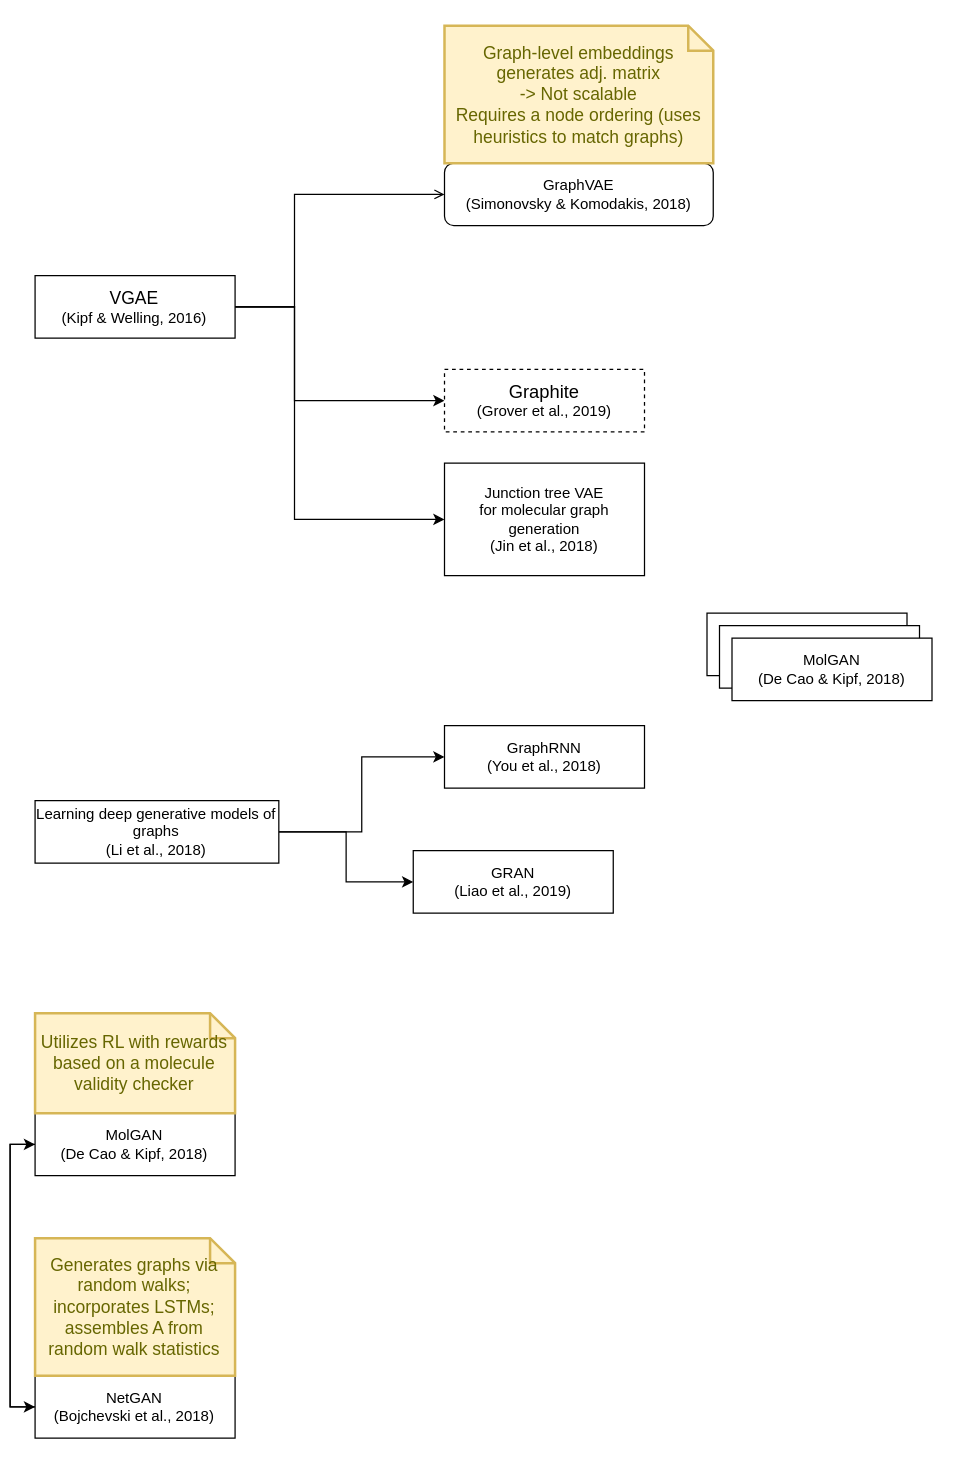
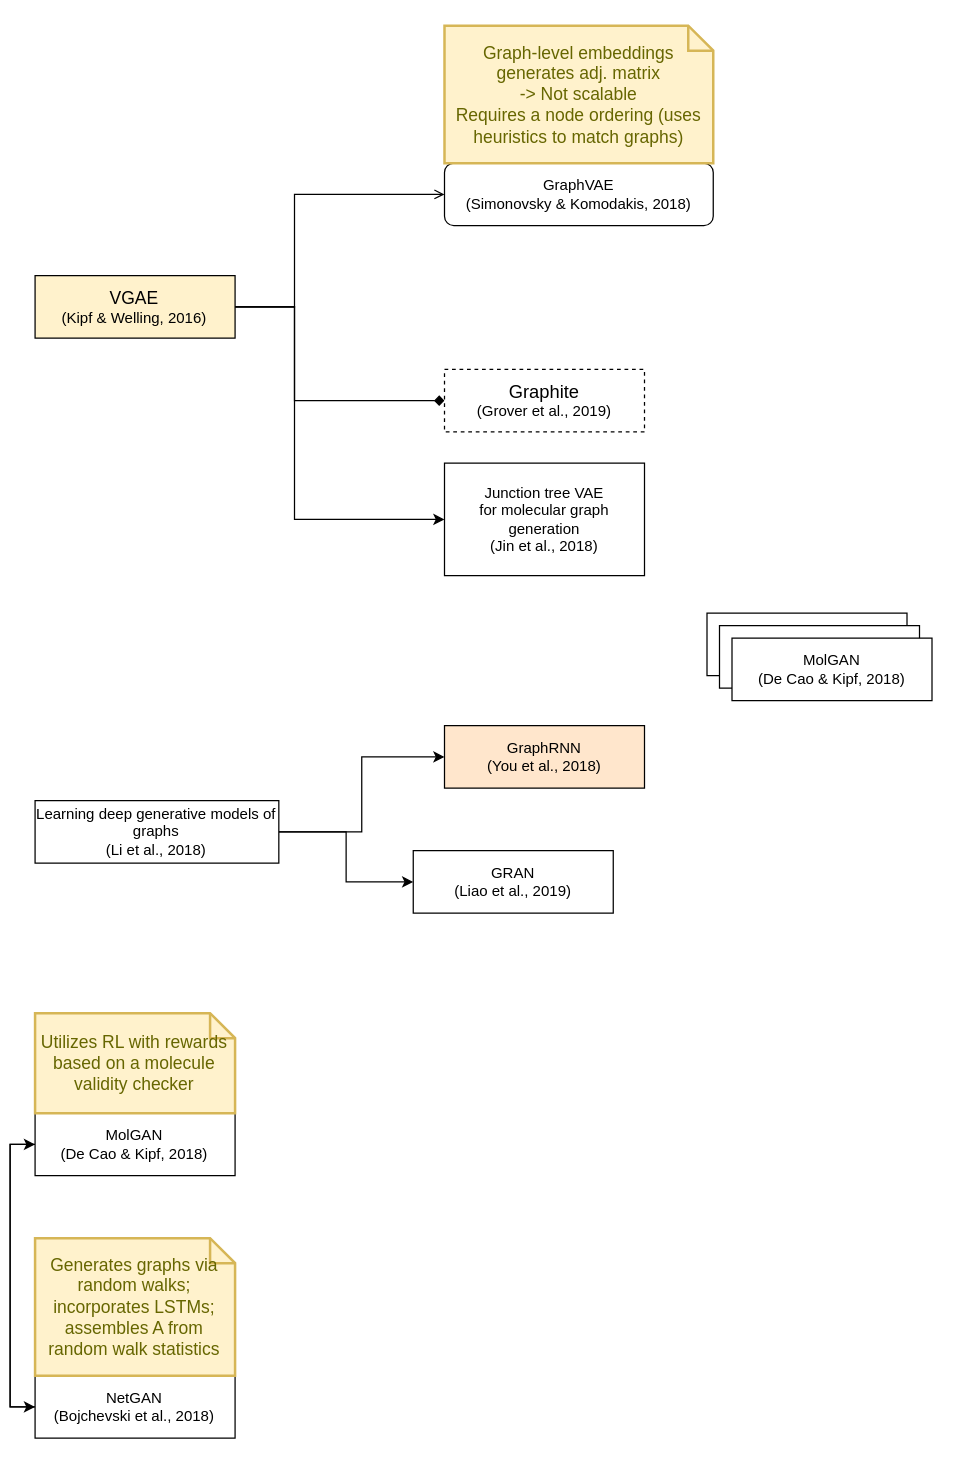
(135, 307) -> (135, 307)
(434, 401) -> (433, 401)
(544, 757) -> (544, 757)
